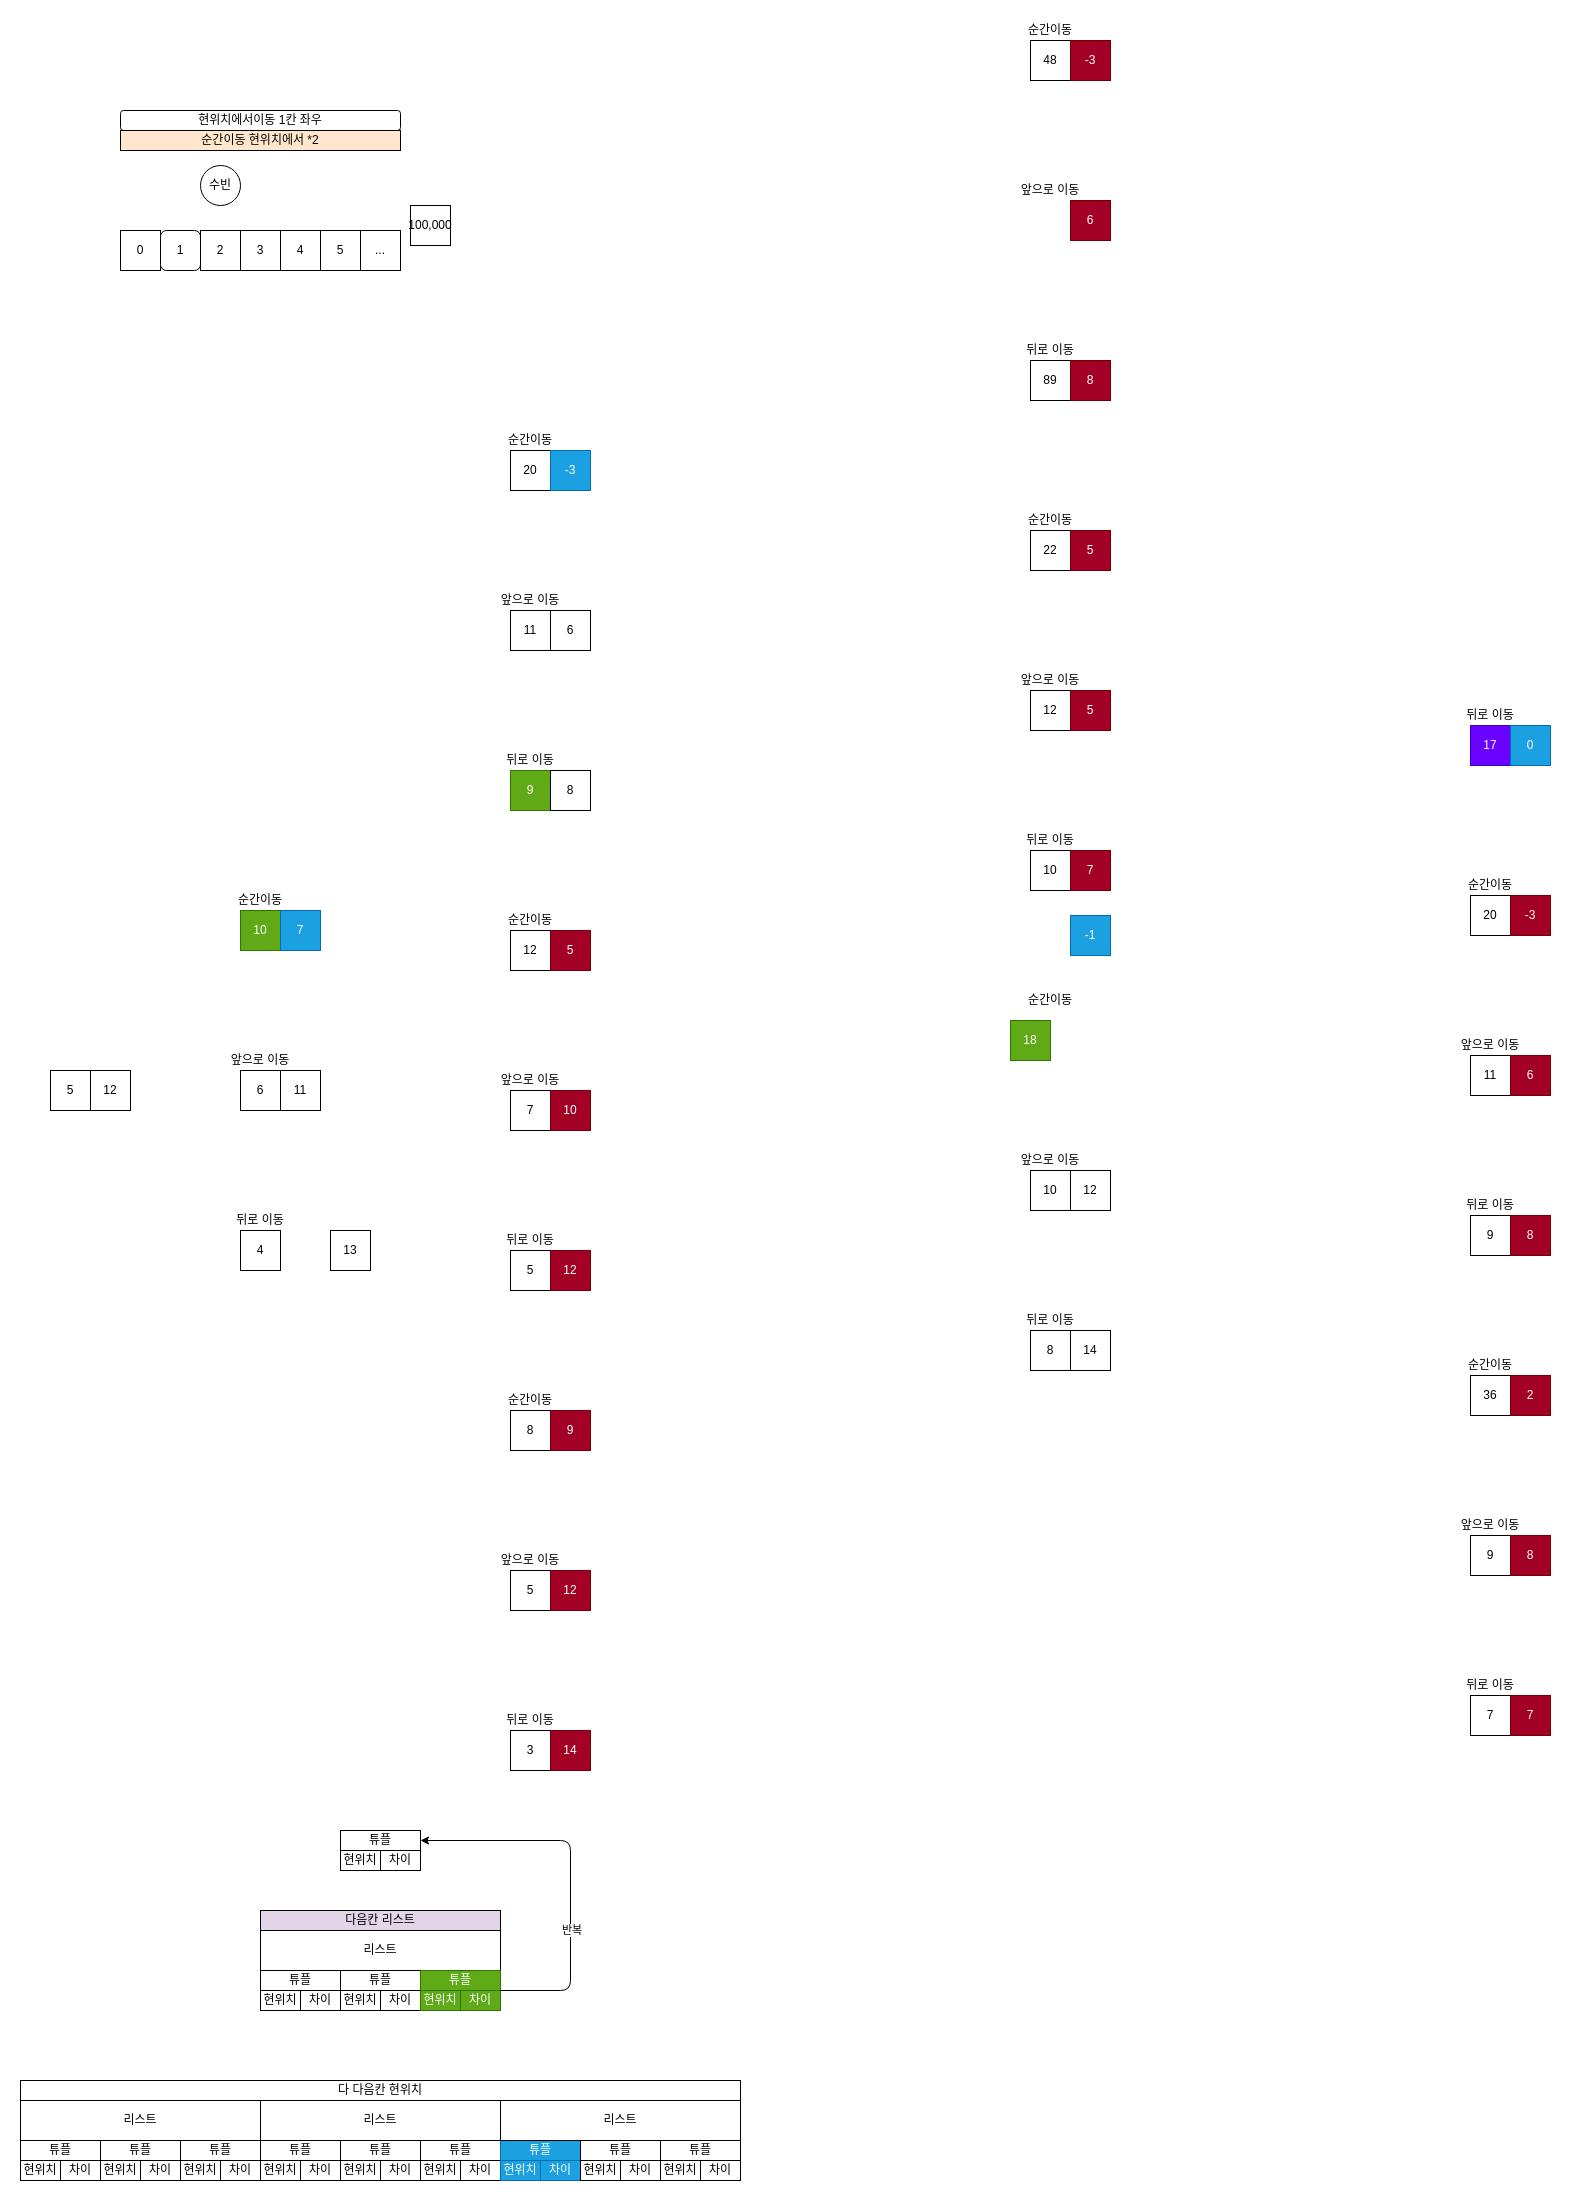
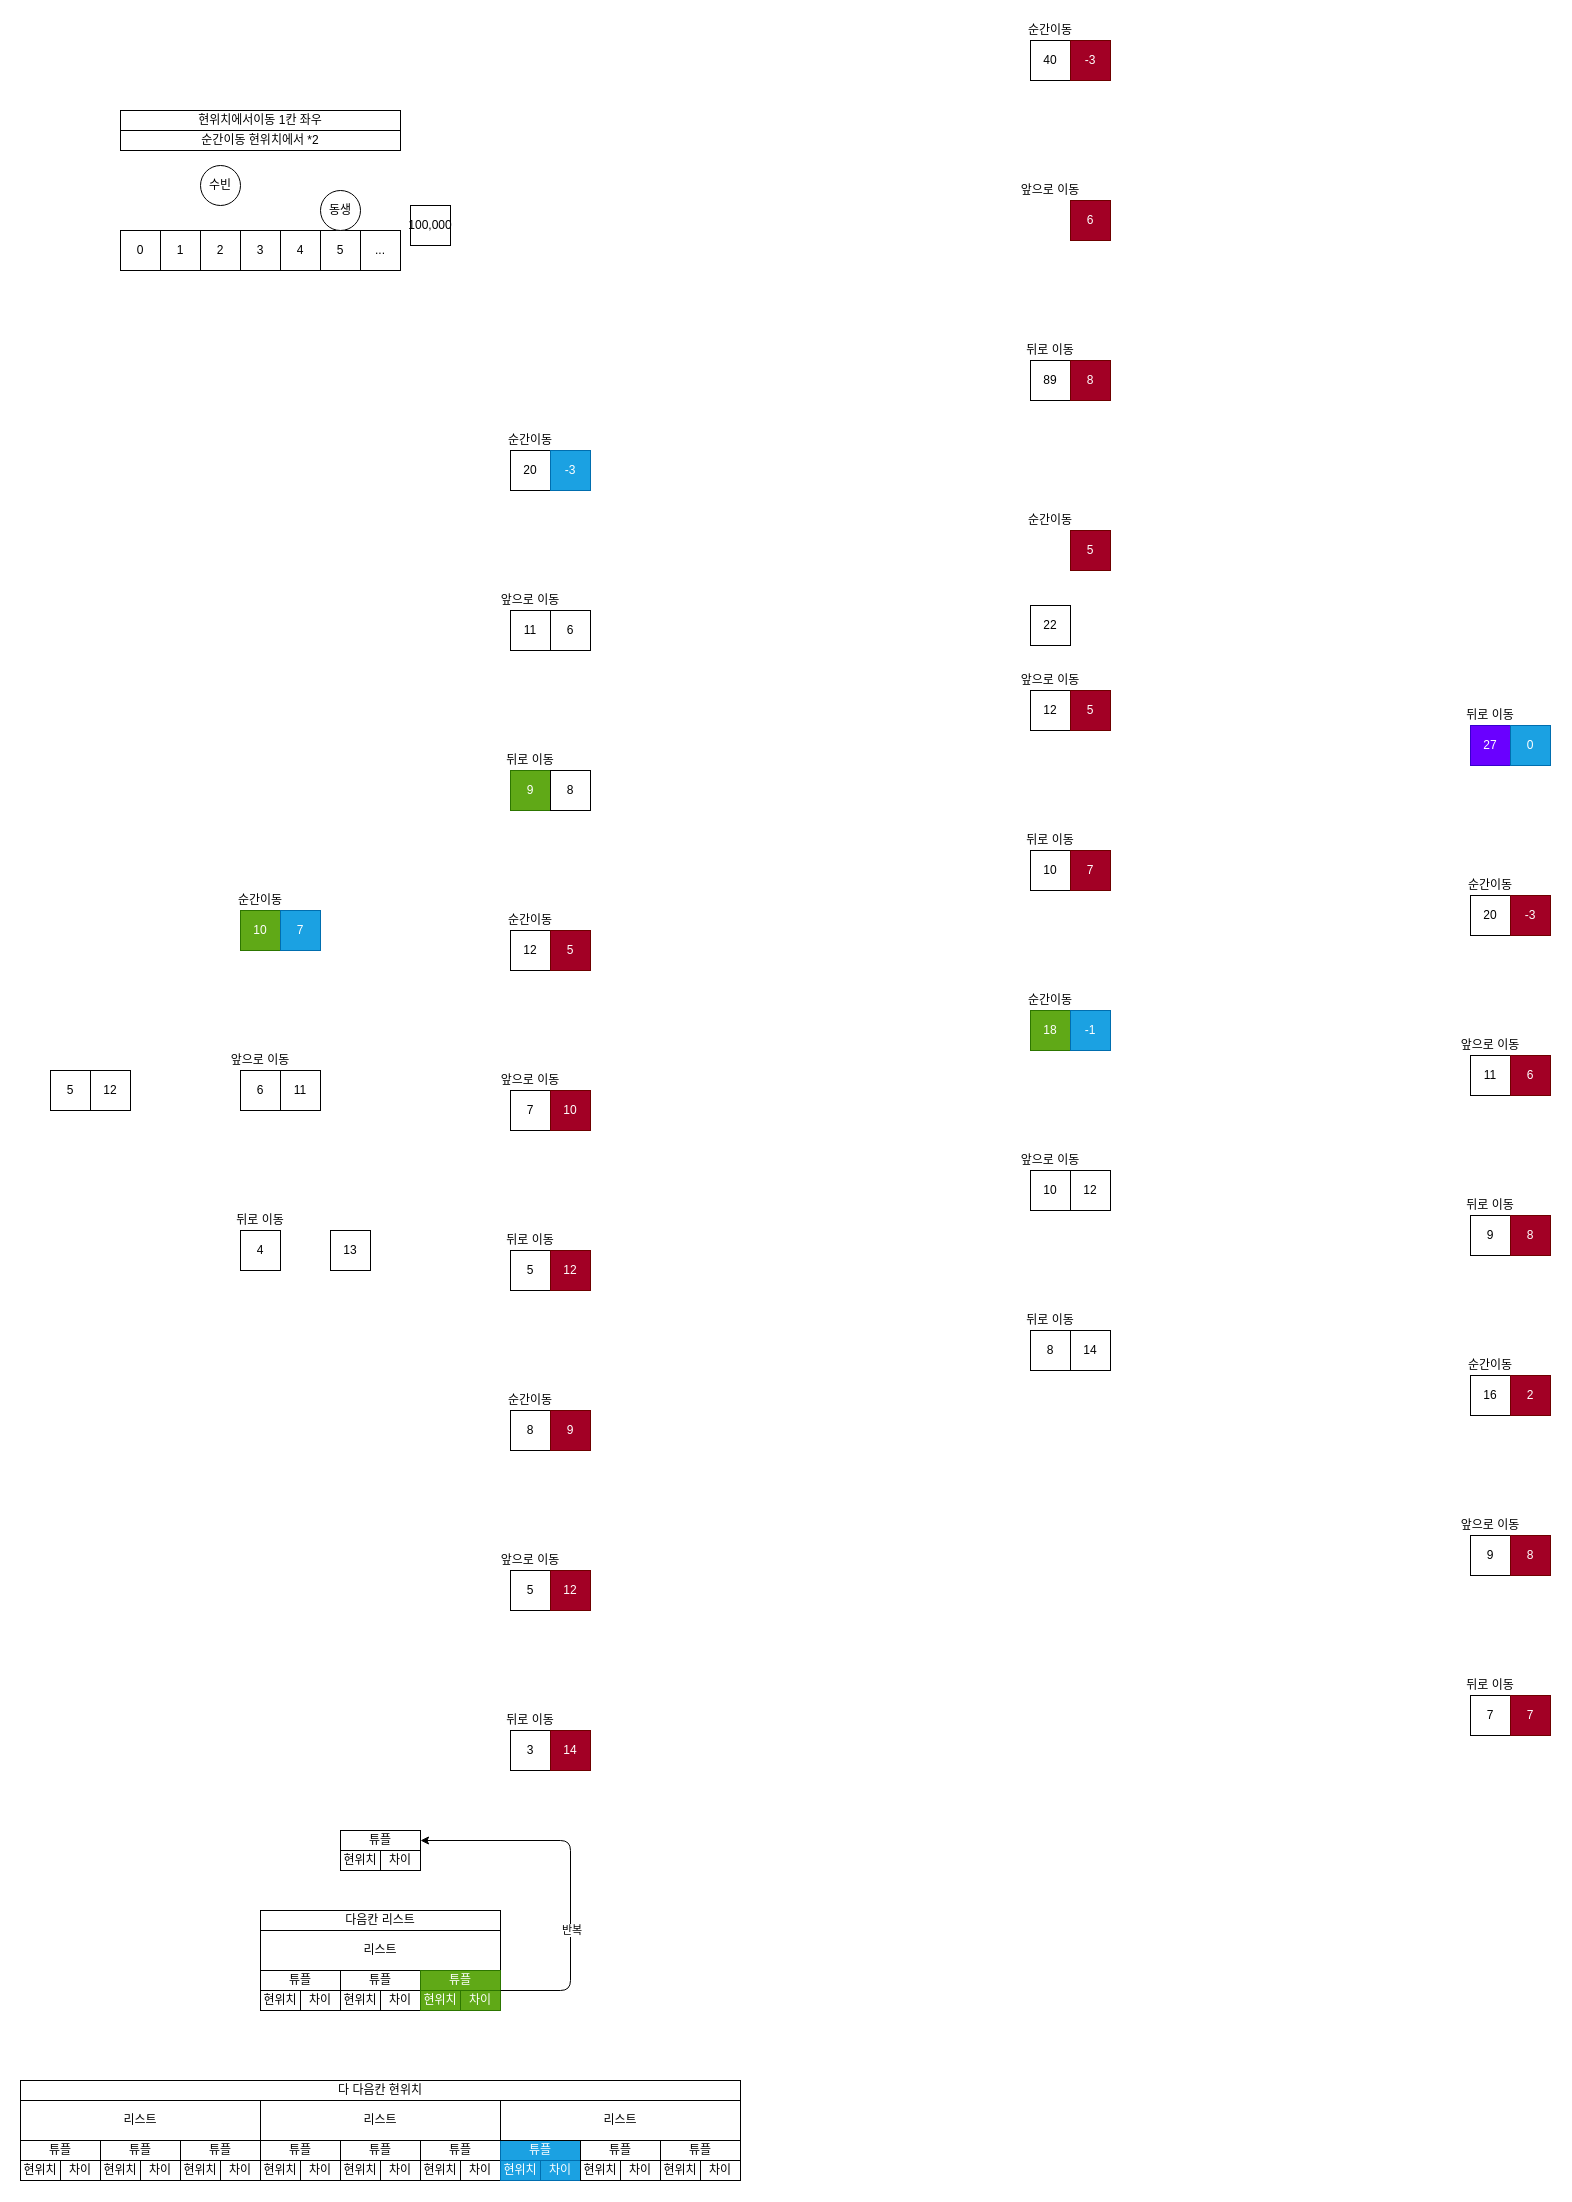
(1051, 61) -> (1051, 61)
(261, 121) -> (261, 121)
(261, 141) -> (261, 141)
none -> (341, 211)
(181, 251) -> (181, 251)
(1051, 551) -> (1051, 626)
(1491, 746) -> (1491, 746)
(1091, 936) -> (1091, 1031)
(1031, 1041) -> (1051, 1031)
(1491, 1396) -> (1491, 1396)
(381, 1921) -> (381, 1921)
